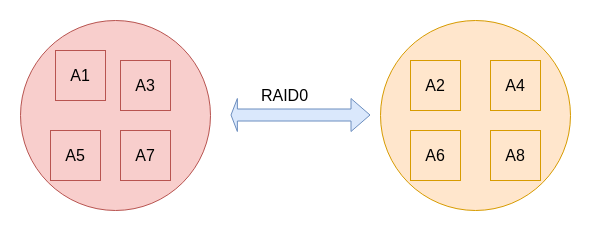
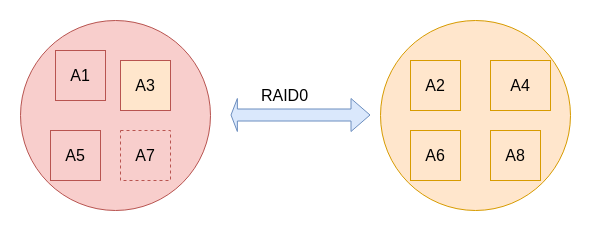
(146, 86) -> (146, 86)
(516, 86) -> (521, 86)
(146, 156) -> (146, 156)
